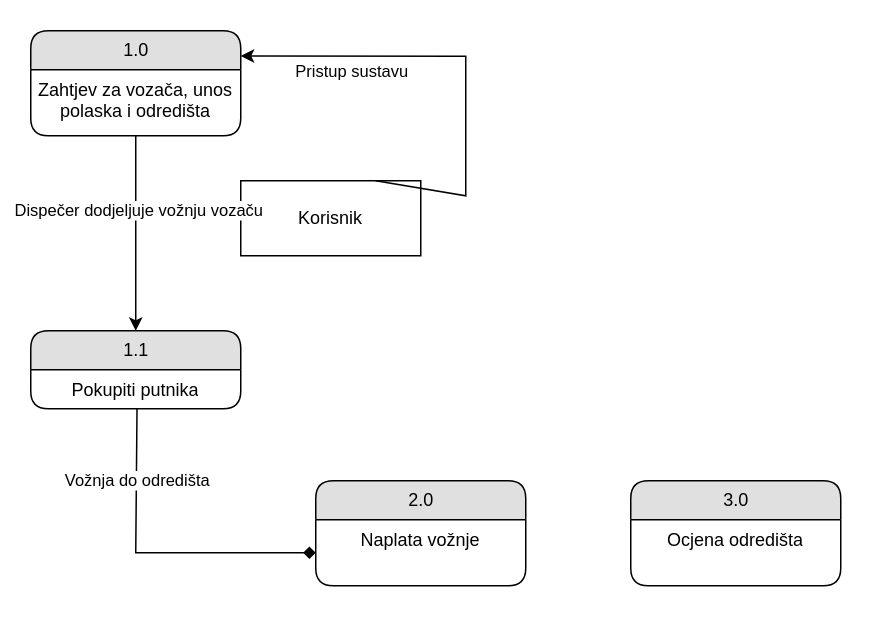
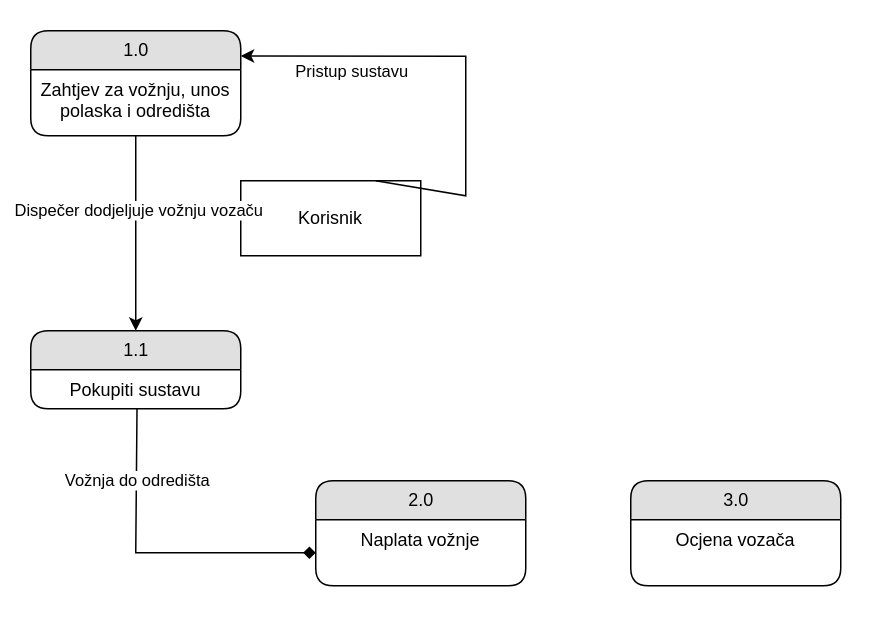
(136, 102) -> (136, 102)
(136, 391) -> (136, 391)
(736, 541) -> (736, 541)
